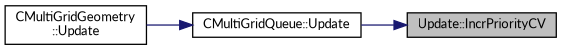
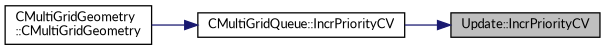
(76, 25) -> (78, 25)
(277, 25) -> (301, 25)
